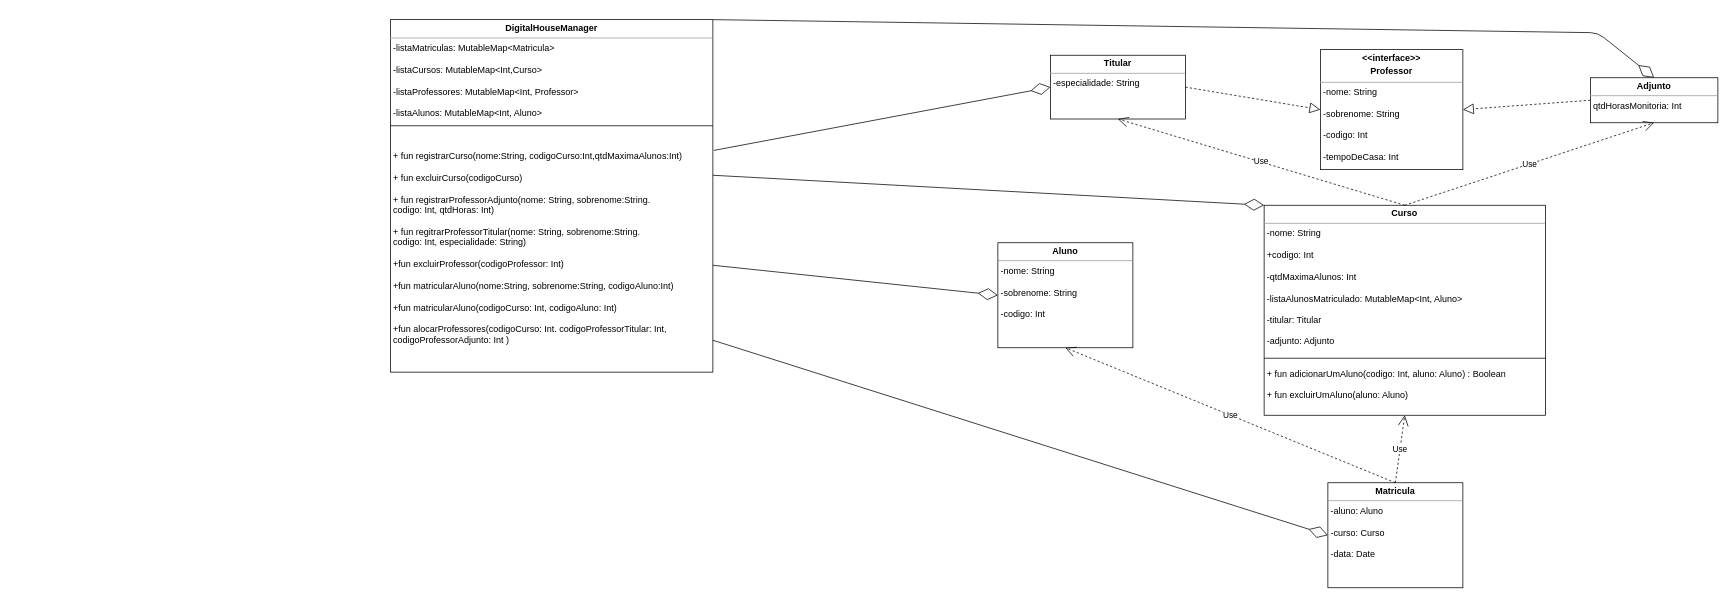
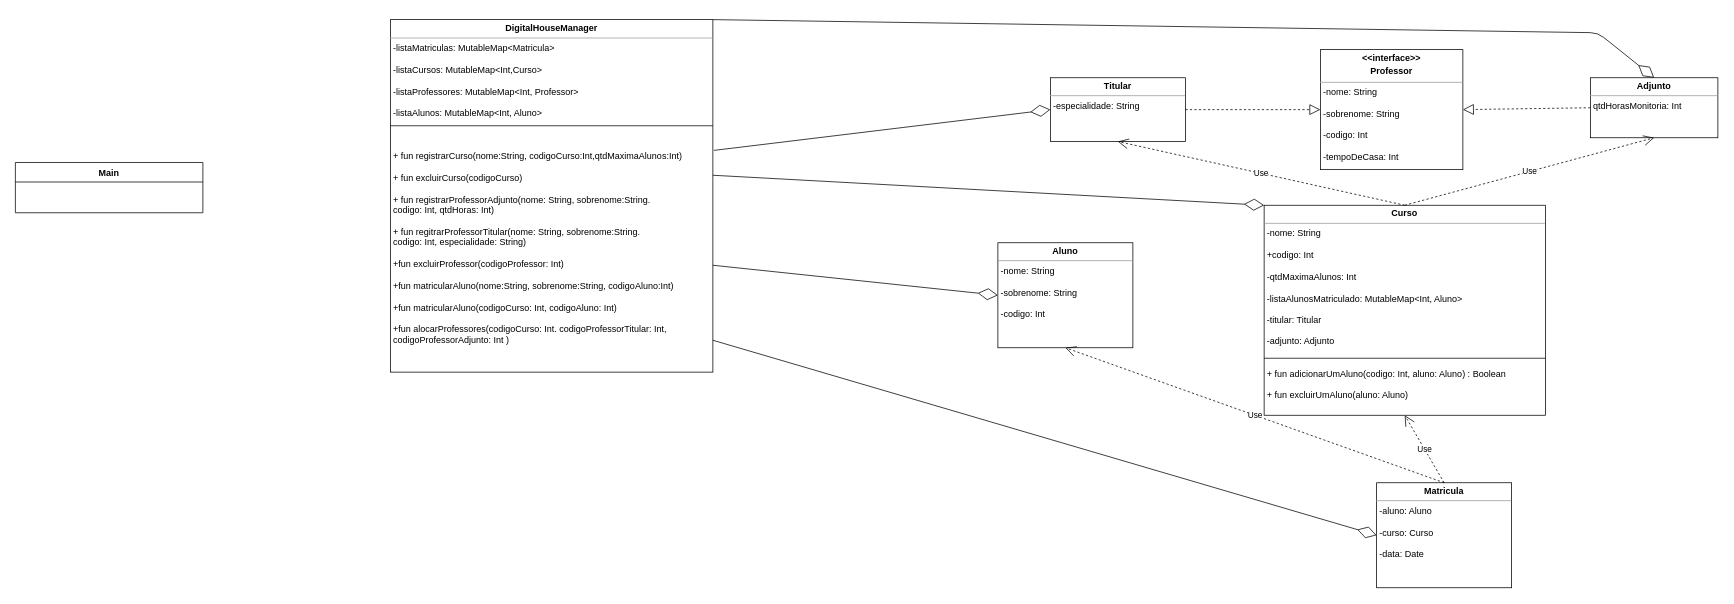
(1118, 87) -> (1118, 110)
(1654, 100) -> (1654, 108)
none -> (109, 188)
(1395, 535) -> (1444, 535)
